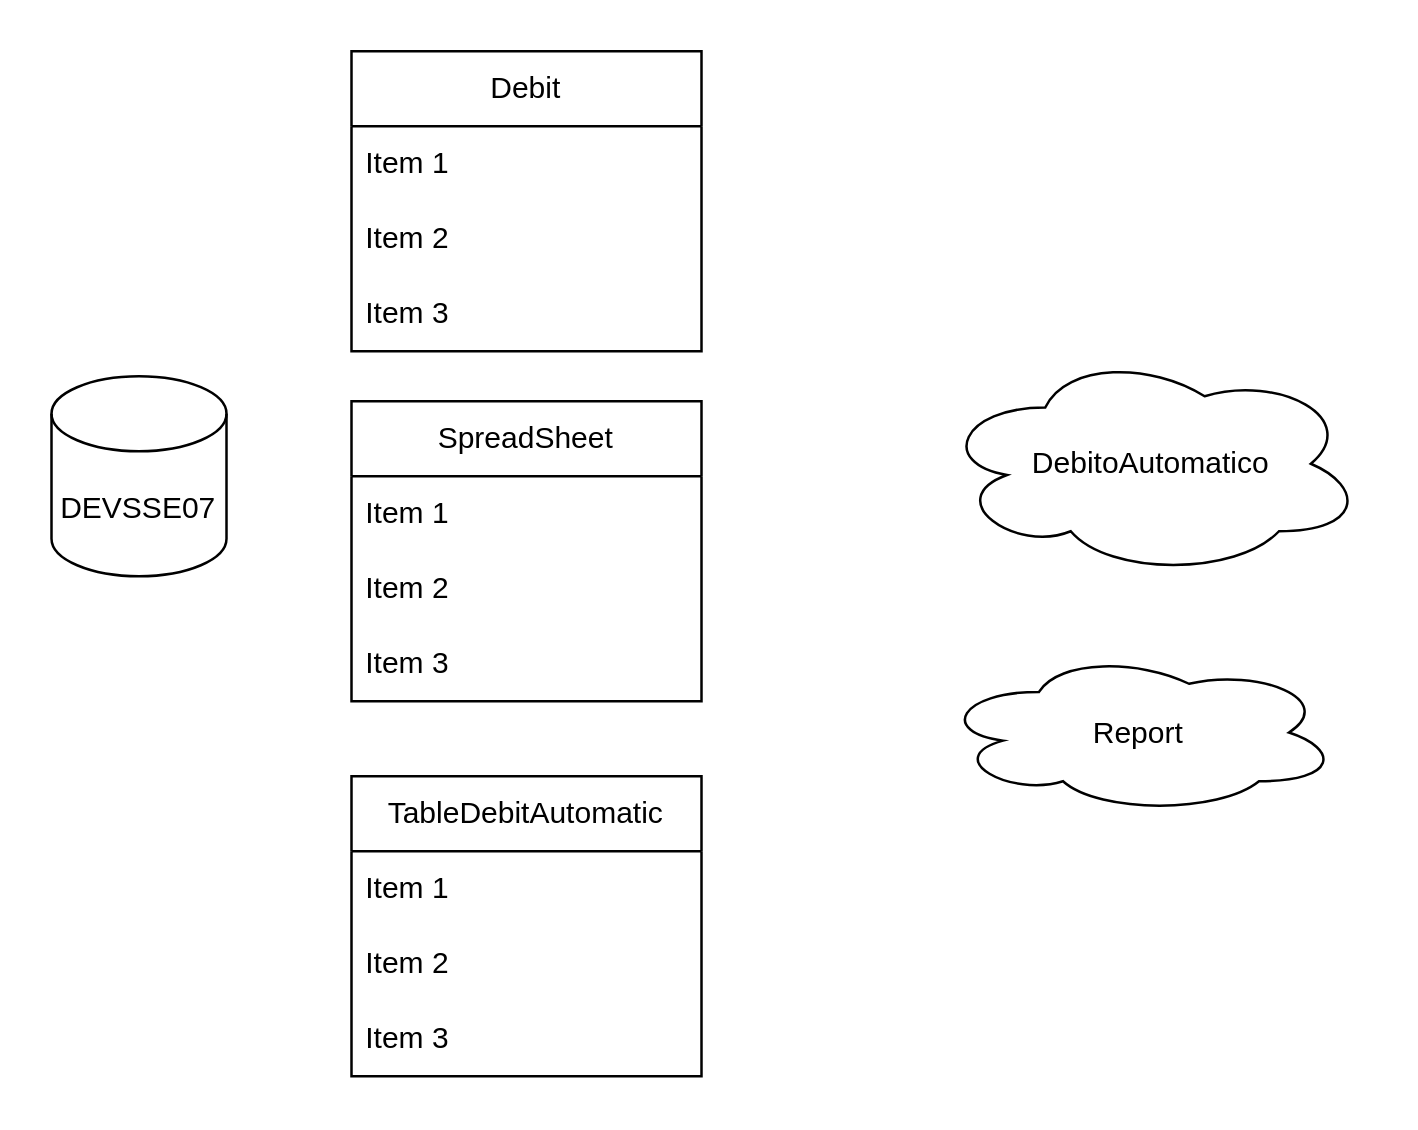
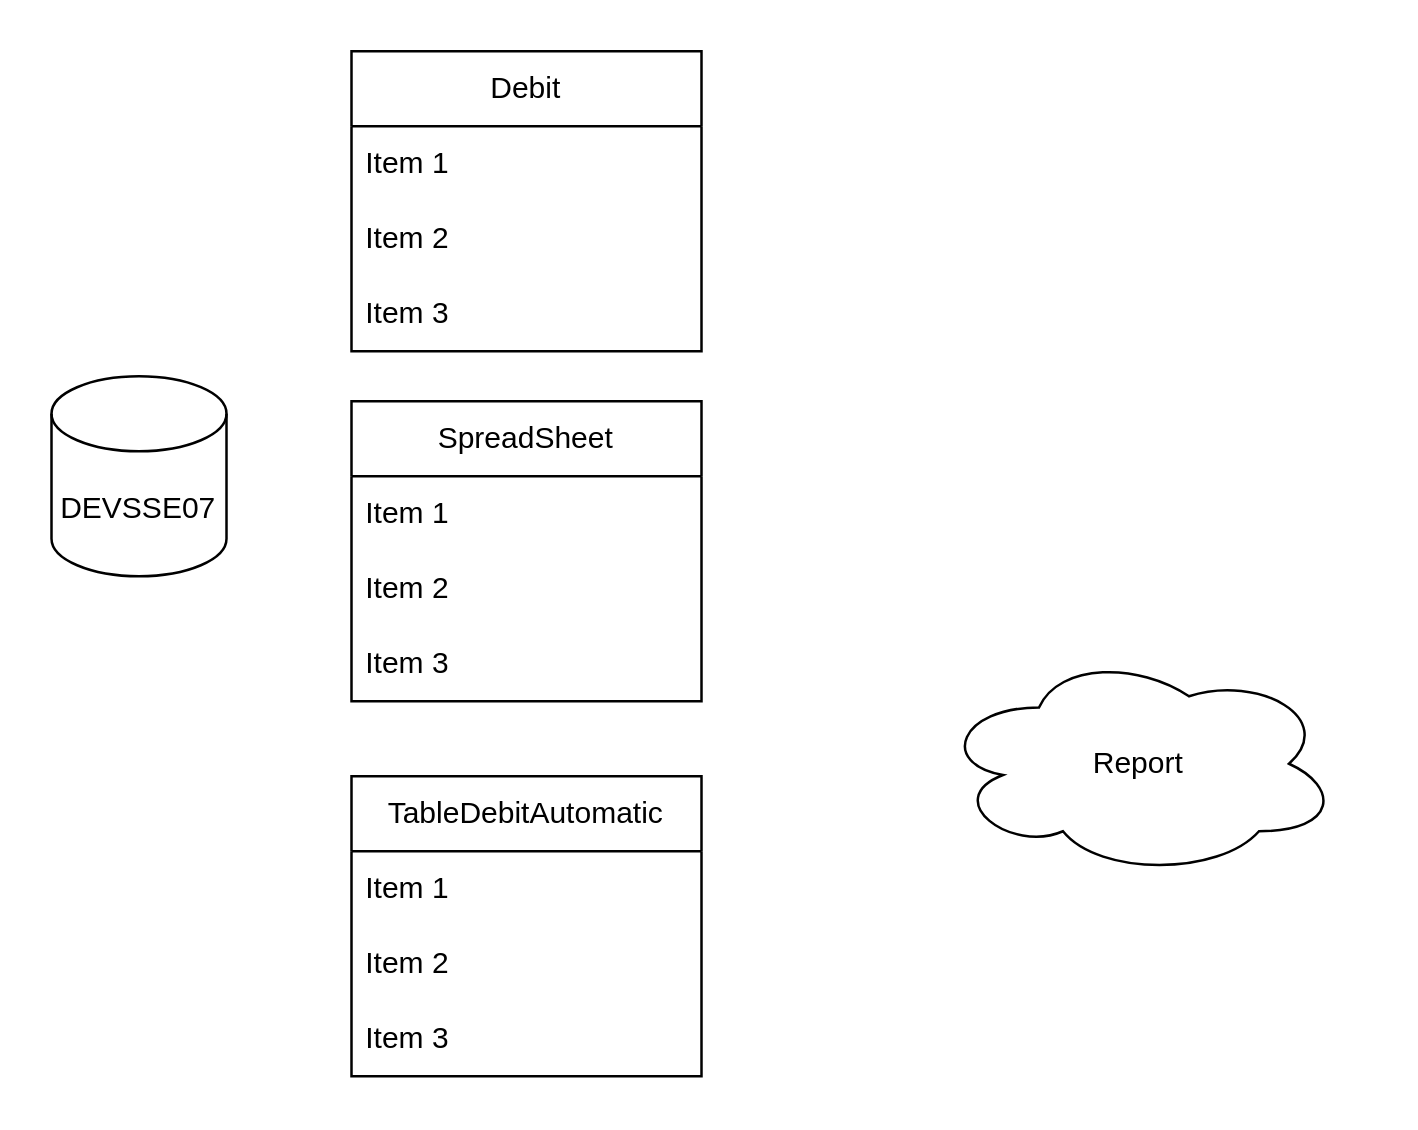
(1151, 464) -> none
(1139, 733) -> (1139, 764)
